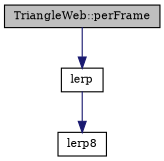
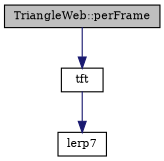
(82, 80) -> (82, 80)
(82, 144) -> (82, 144)
